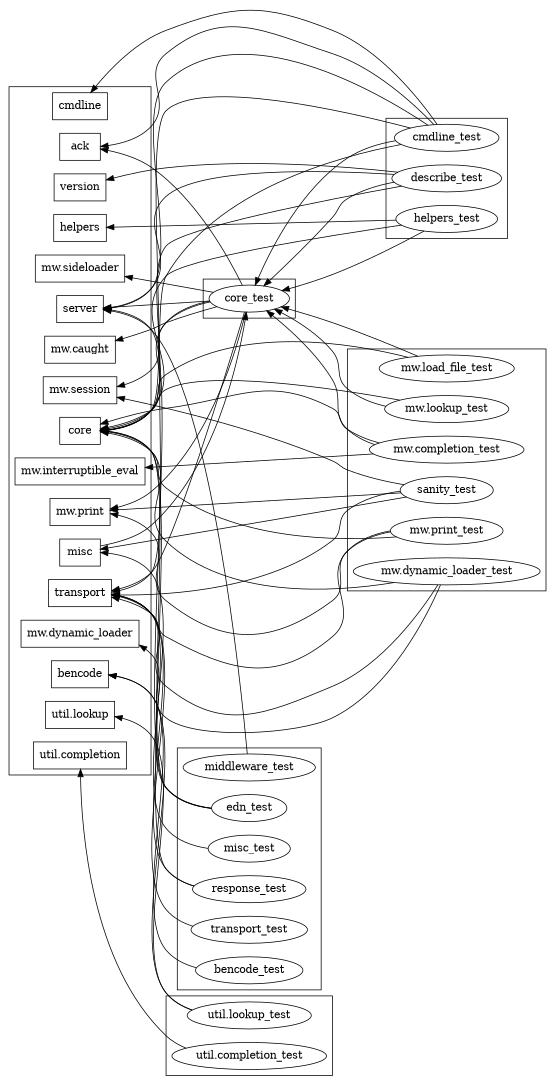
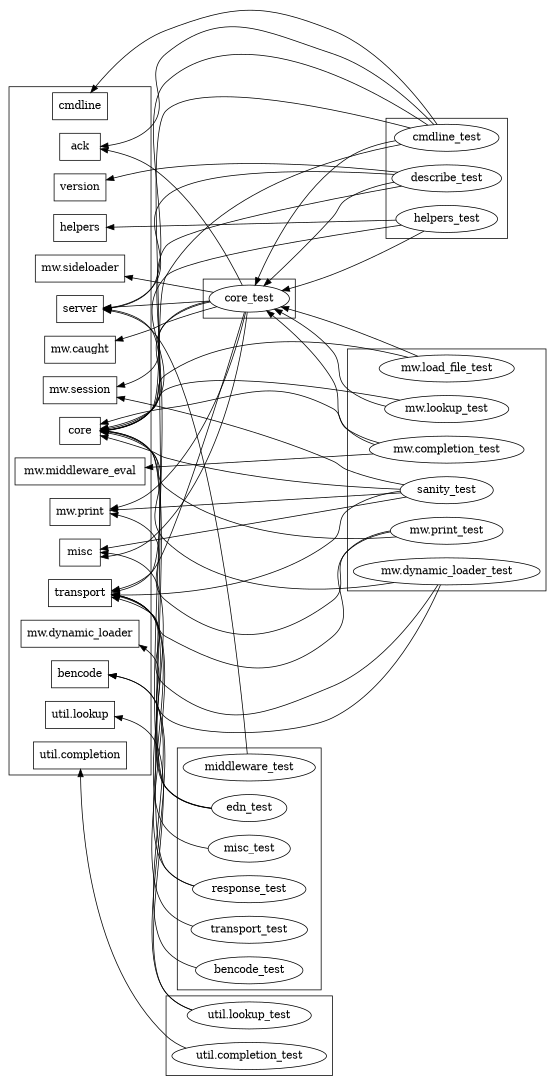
(209, 443) -> (209, 456)
(80, 471) -> (80, 471)
none -> (252, 476)
